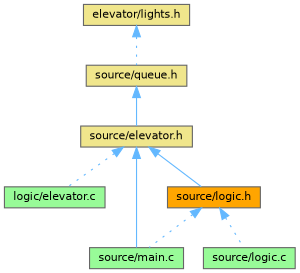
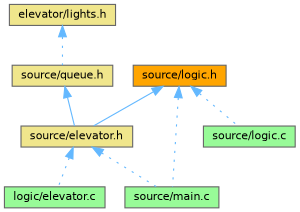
(180, 170) -> (124, 109)
(137, 203) -> (129, 170)
